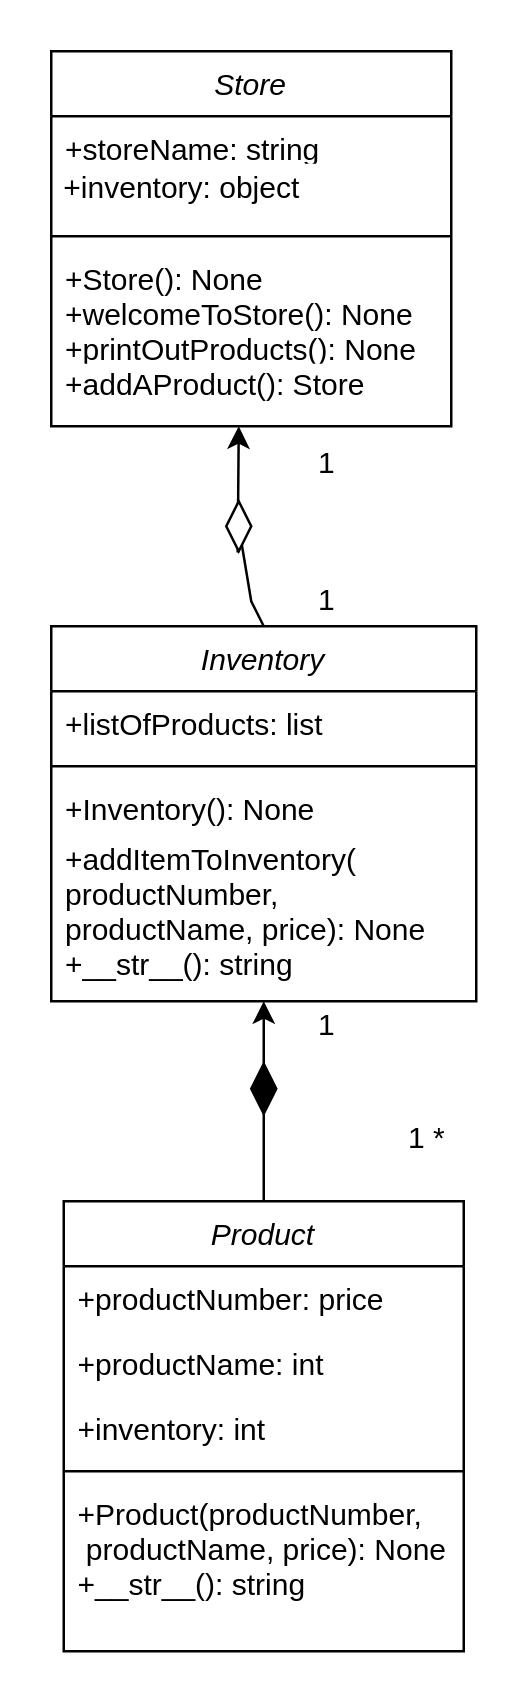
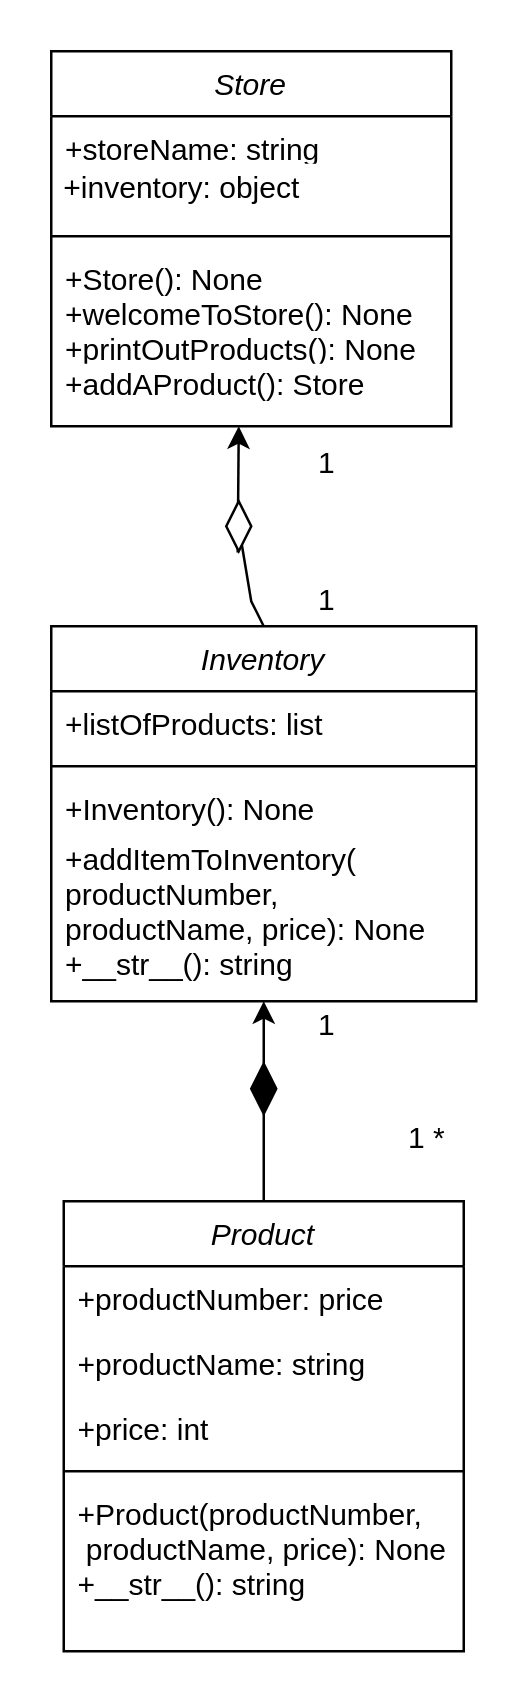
(209, 1365) -> (234, 1365)
(188, 1430) -> (154, 1430)
